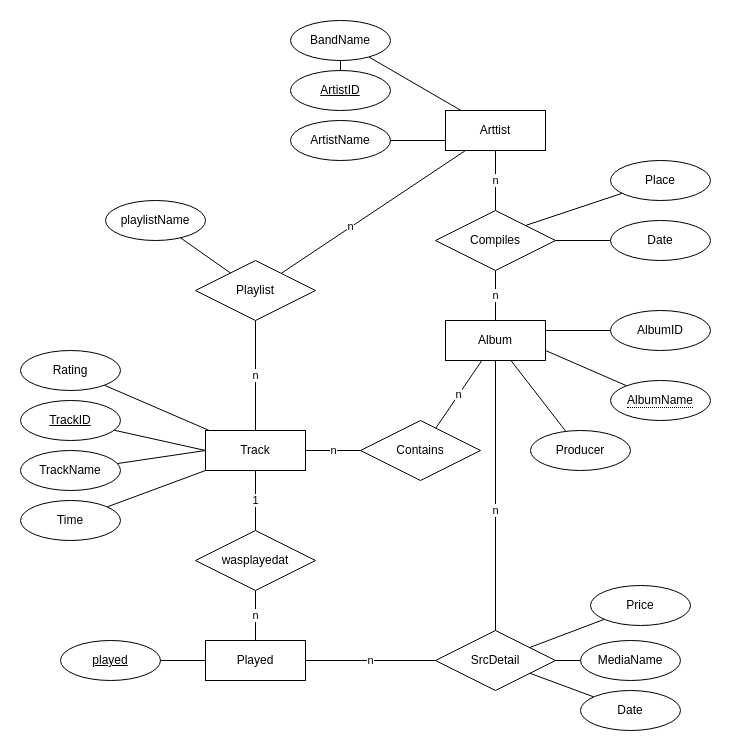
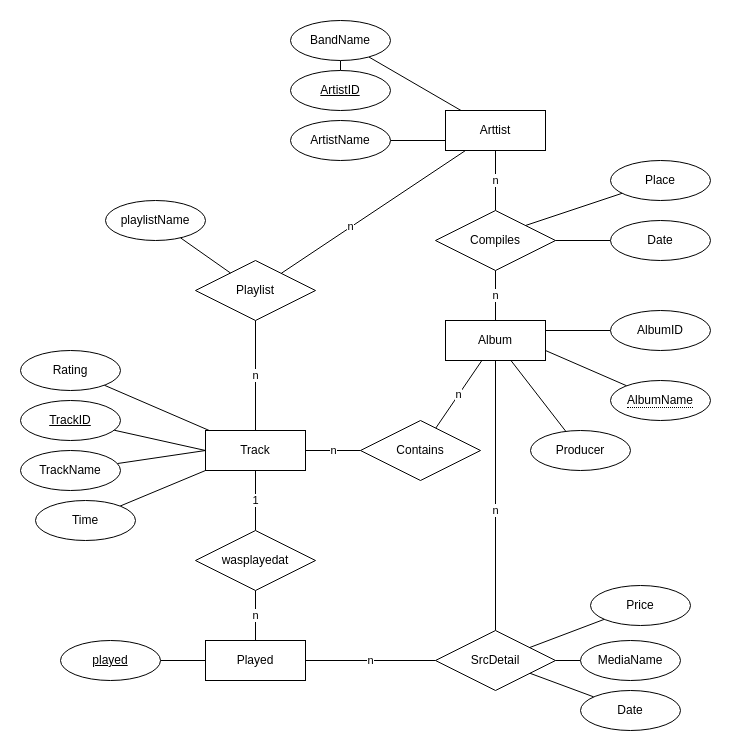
(71, 521) -> (86, 521)
